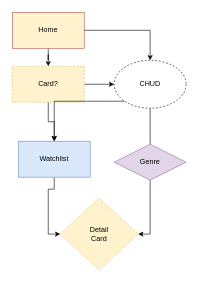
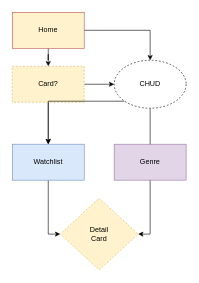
(54, 159) -> (48, 162)
(150, 162) -> (150, 162)
